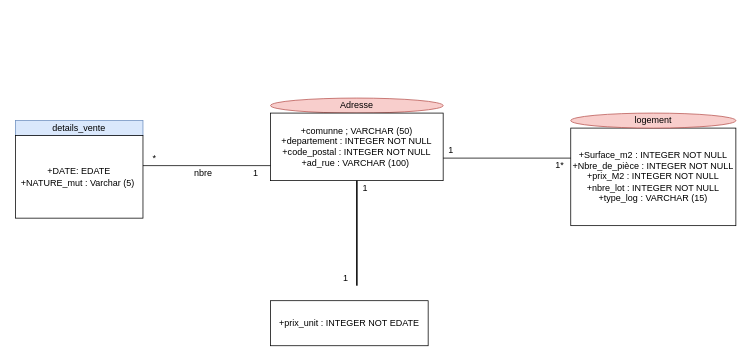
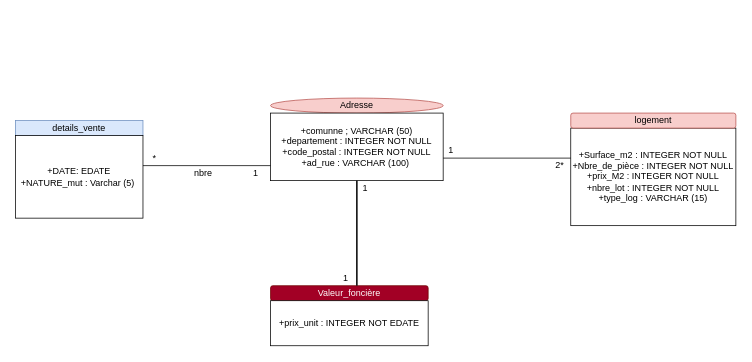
(653, 120) -> (653, 120)
(560, 165) -> (560, 165)
none -> (349, 293)
